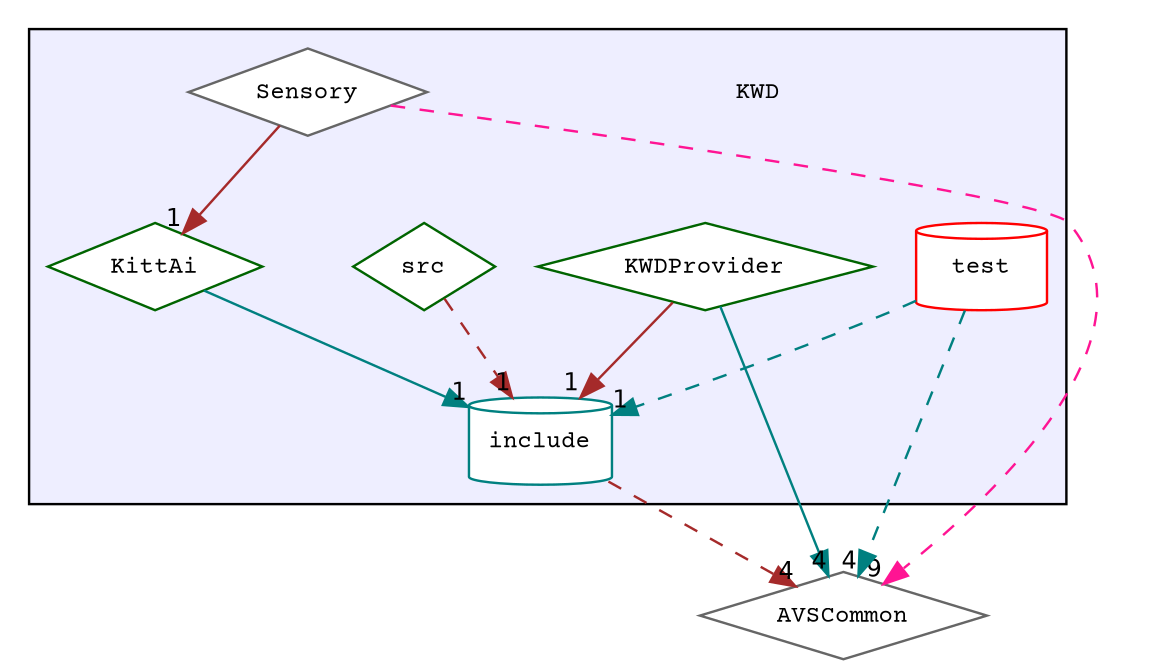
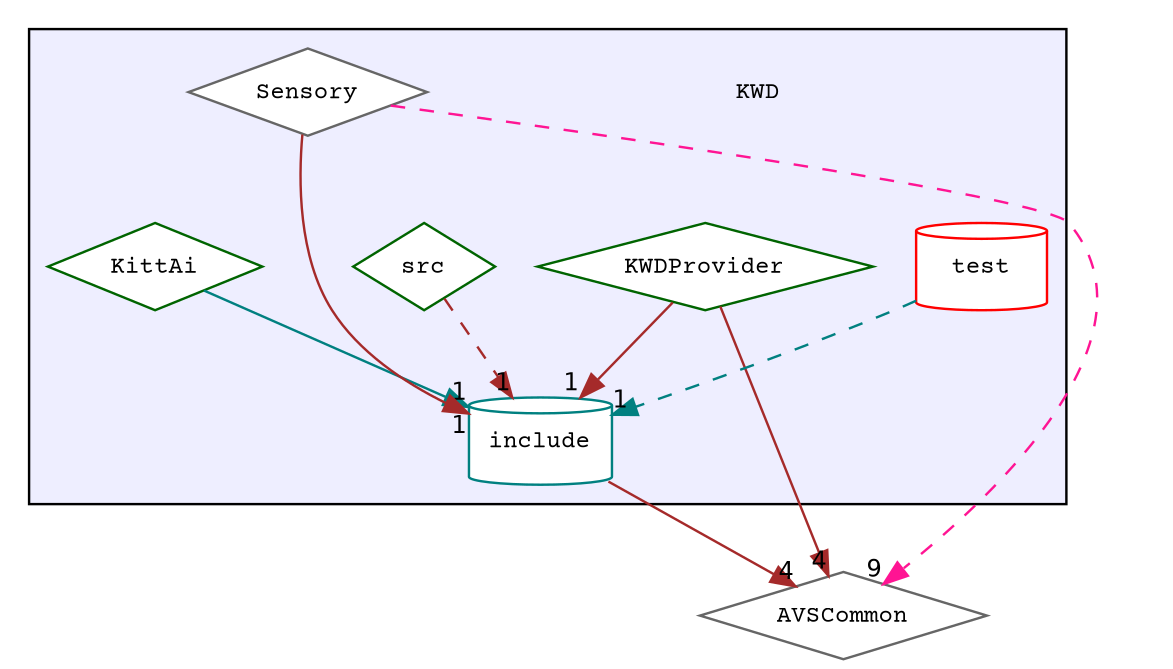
(240, 170) -> (324, 296)
(770, 430) -> (770, 430)
(916, 432) -> none
(691, 528) -> (691, 528)
